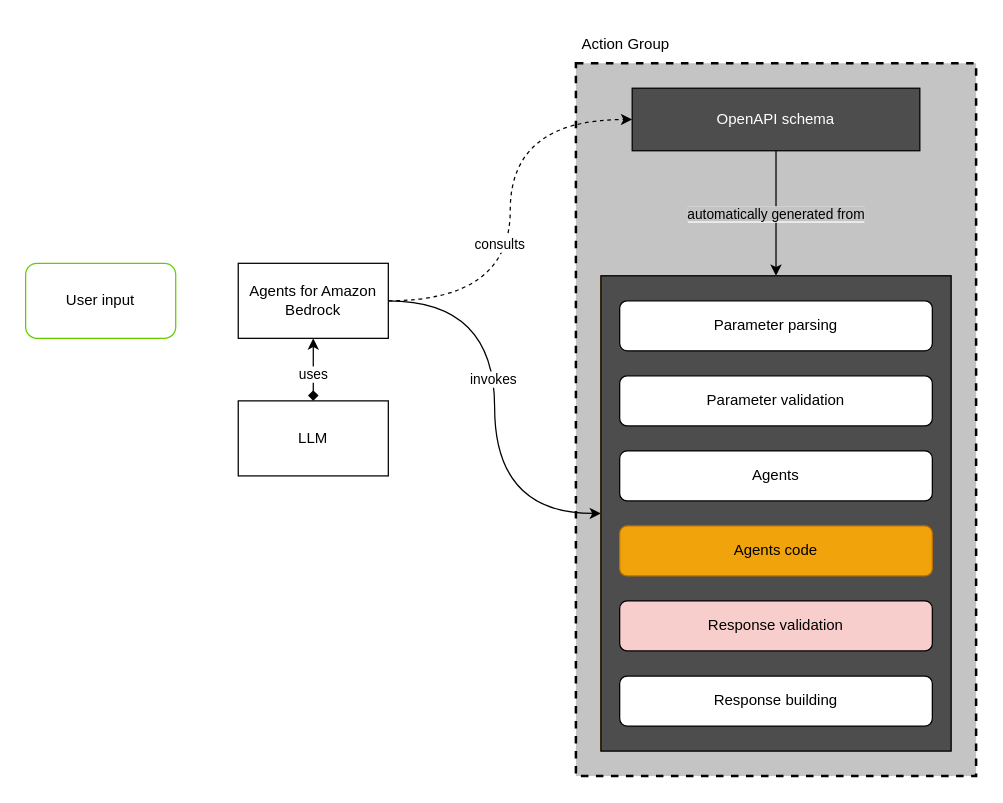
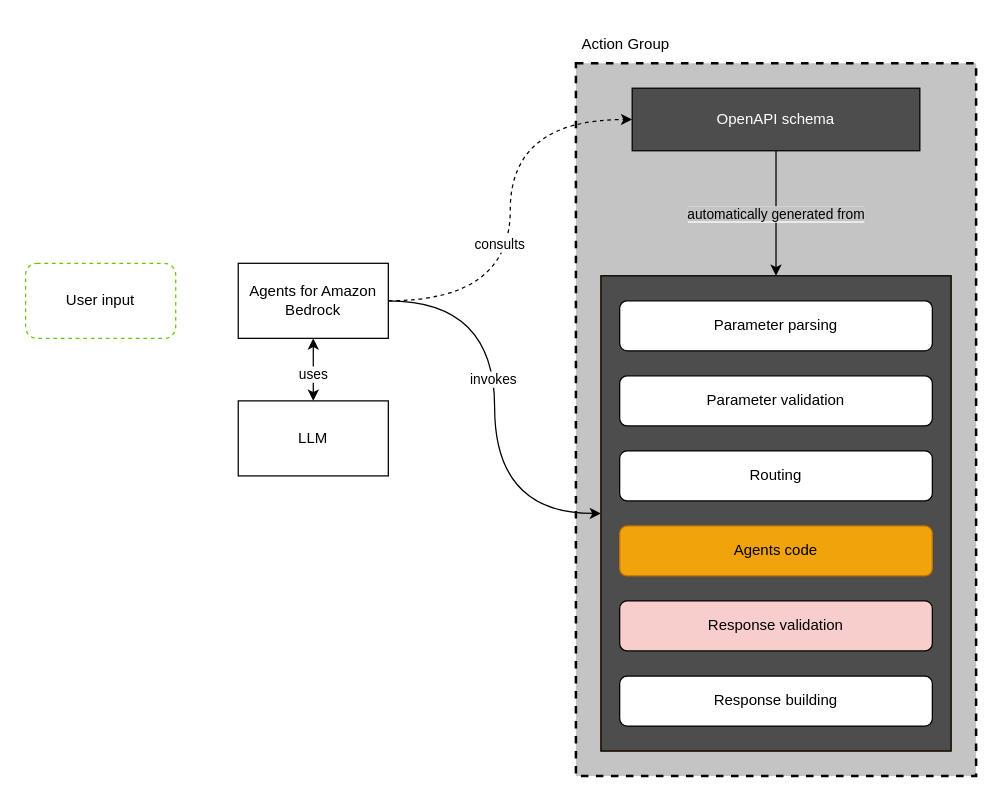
(101, 301) -> (101, 301)
(313, 390) -> (313, 391)
(776, 476) -> (776, 476)
